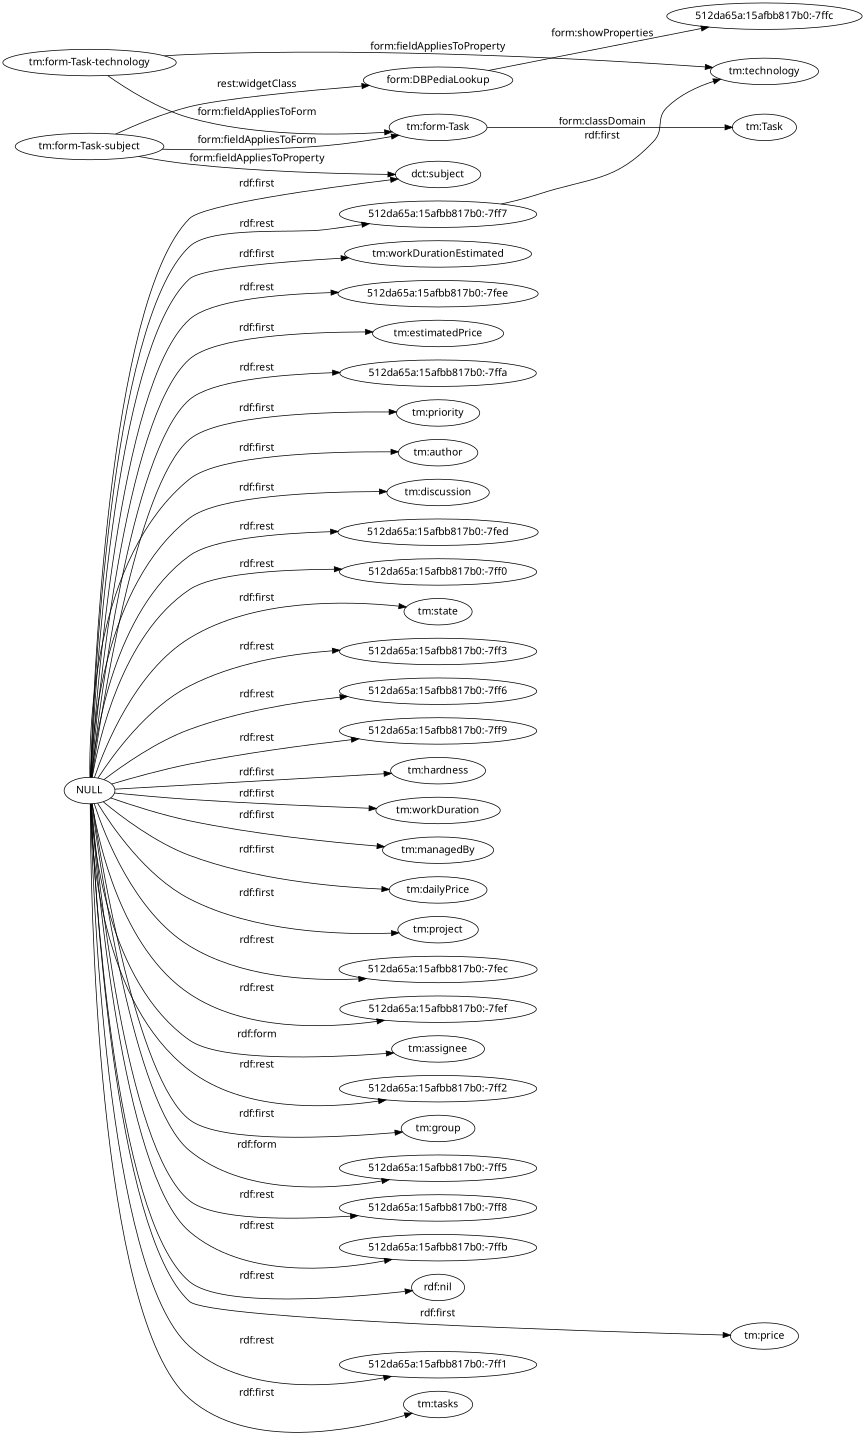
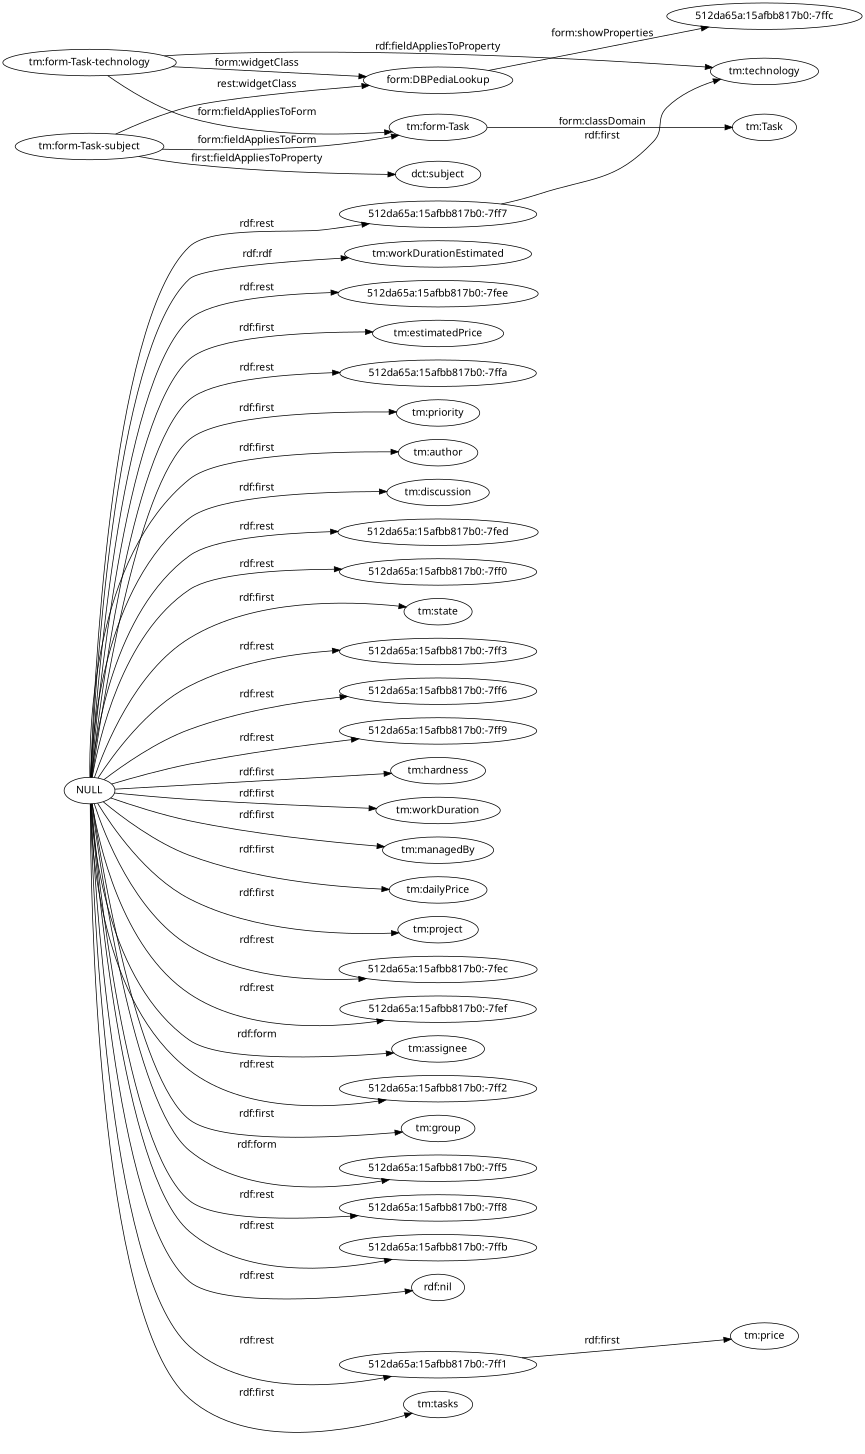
(438, 47) -> (438, 47)
none -> (265, 71)
(257, 159) -> (257, 159)
(257, 254) -> (257, 254)
(127, 390) -> none
(200, 1304) -> (623, 1349)
